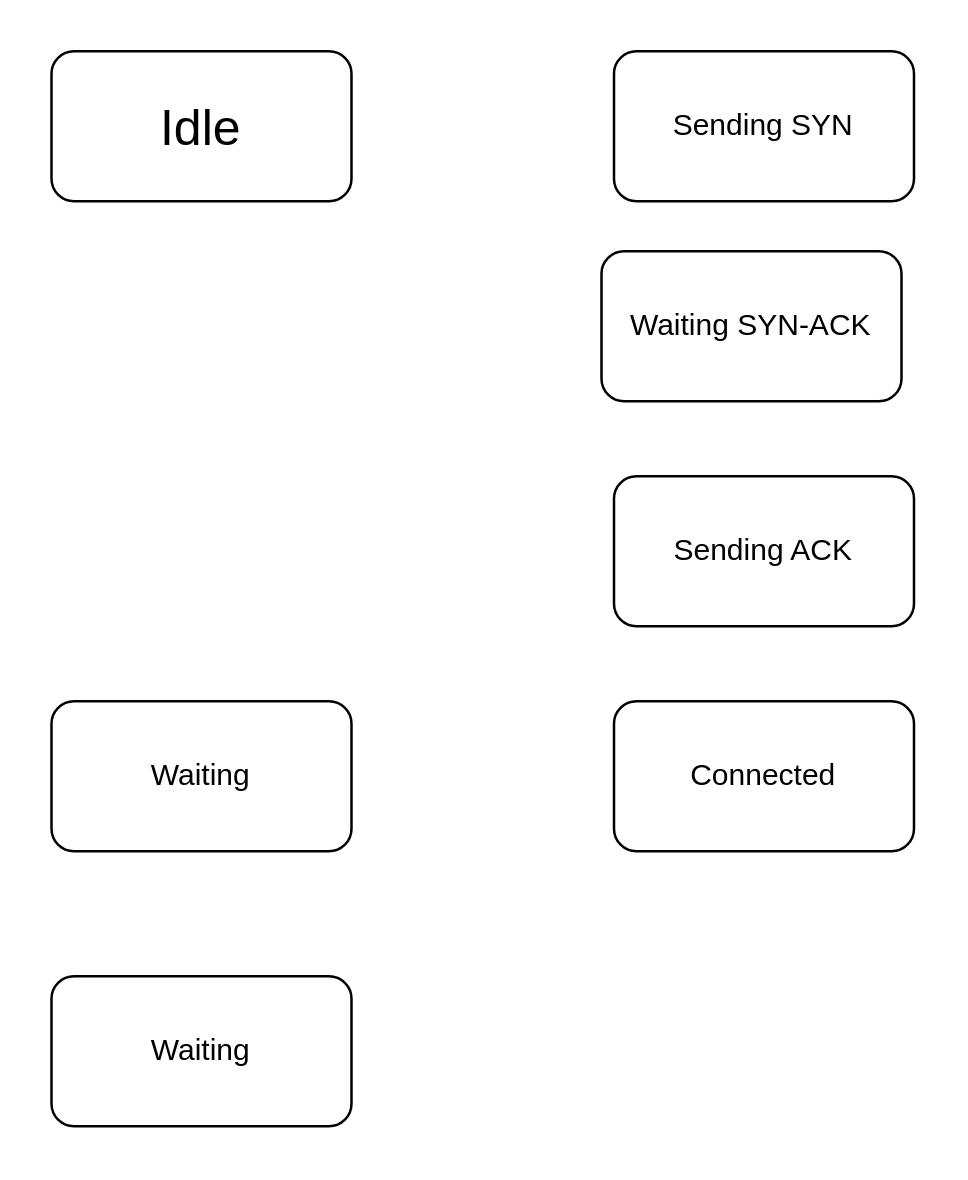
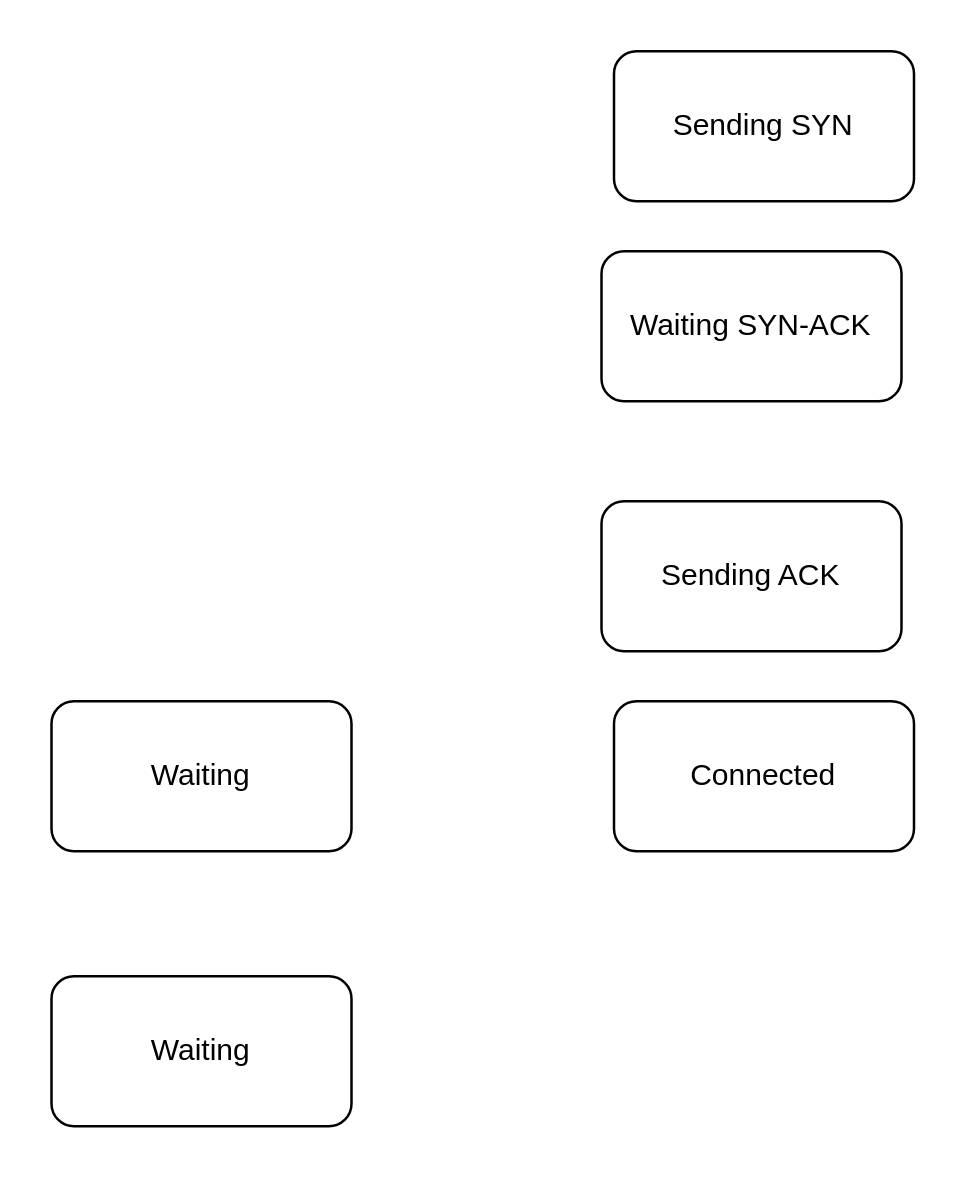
(201, 126) -> none
(764, 551) -> (751, 576)
